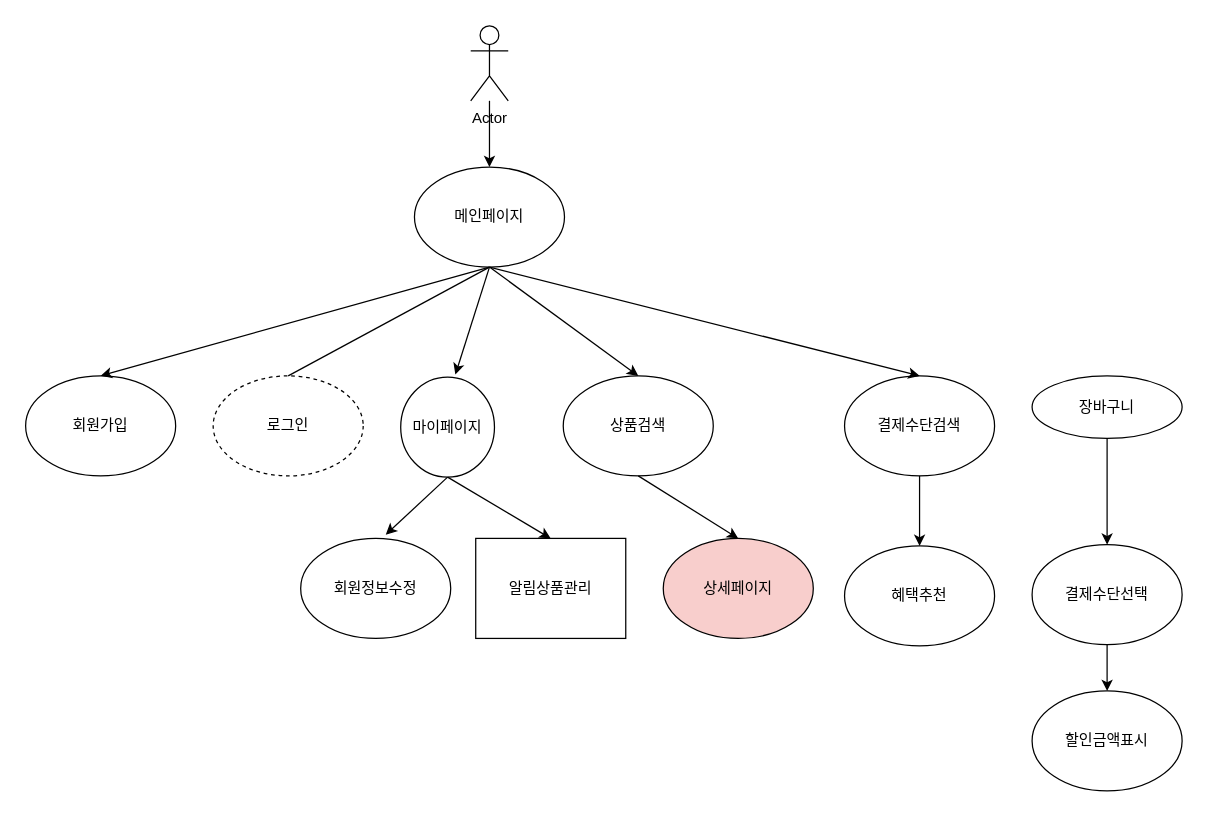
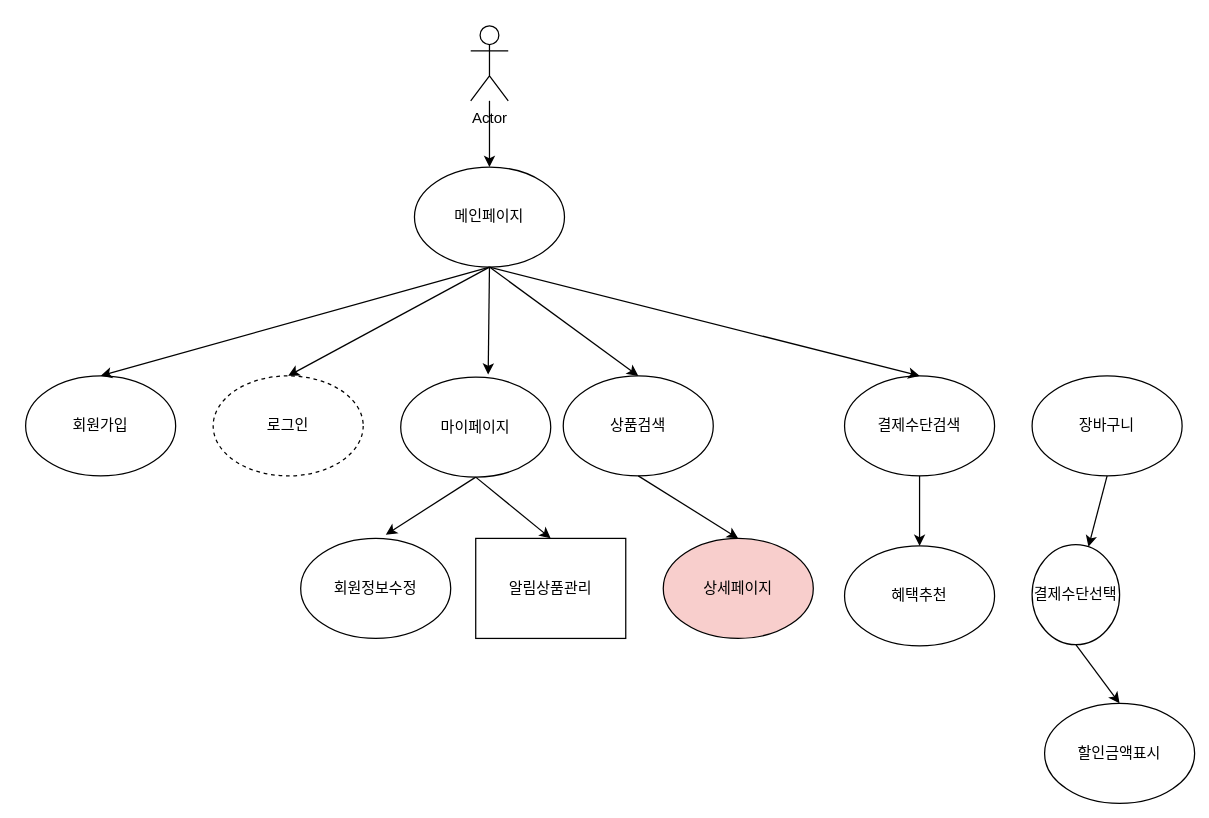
(293, 373) -> (297, 371)
(1107, 407) -> (1107, 426)
(448, 427) -> (476, 427)
(1107, 594) -> (1076, 594)
(1107, 741) -> (1119, 753)
